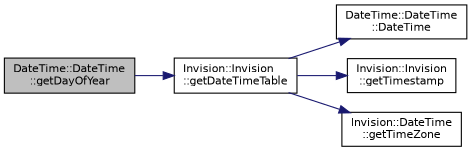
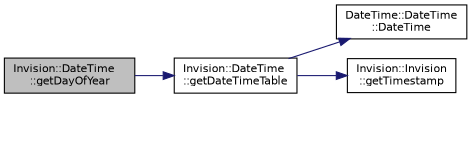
(70, 76) -> (70, 76)
(236, 76) -> (236, 76)
(402, 129) -> none
